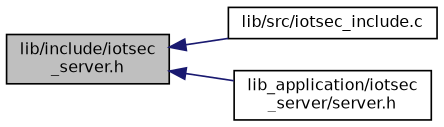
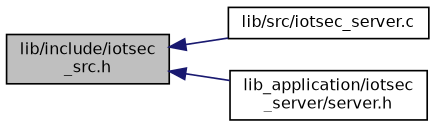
(333, 23) -> (329, 23)
(88, 59) -> (88, 59)
